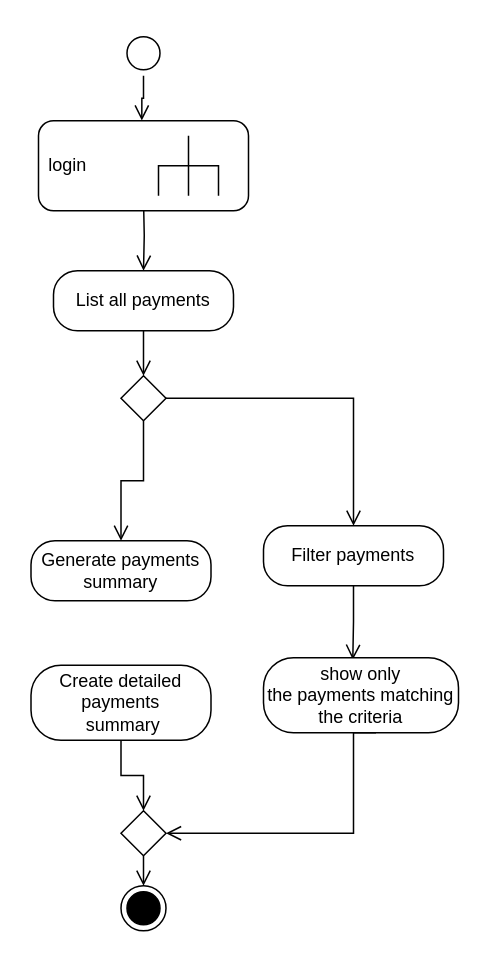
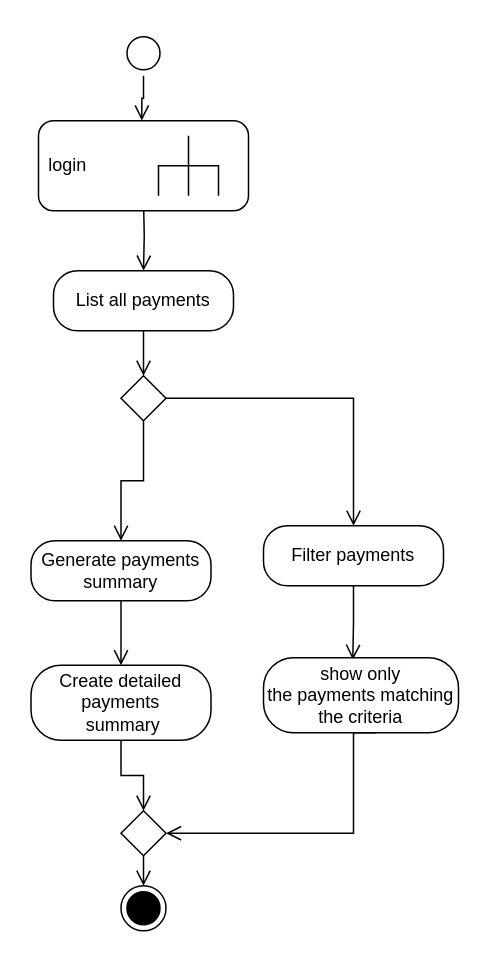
none -> (121, 631)
